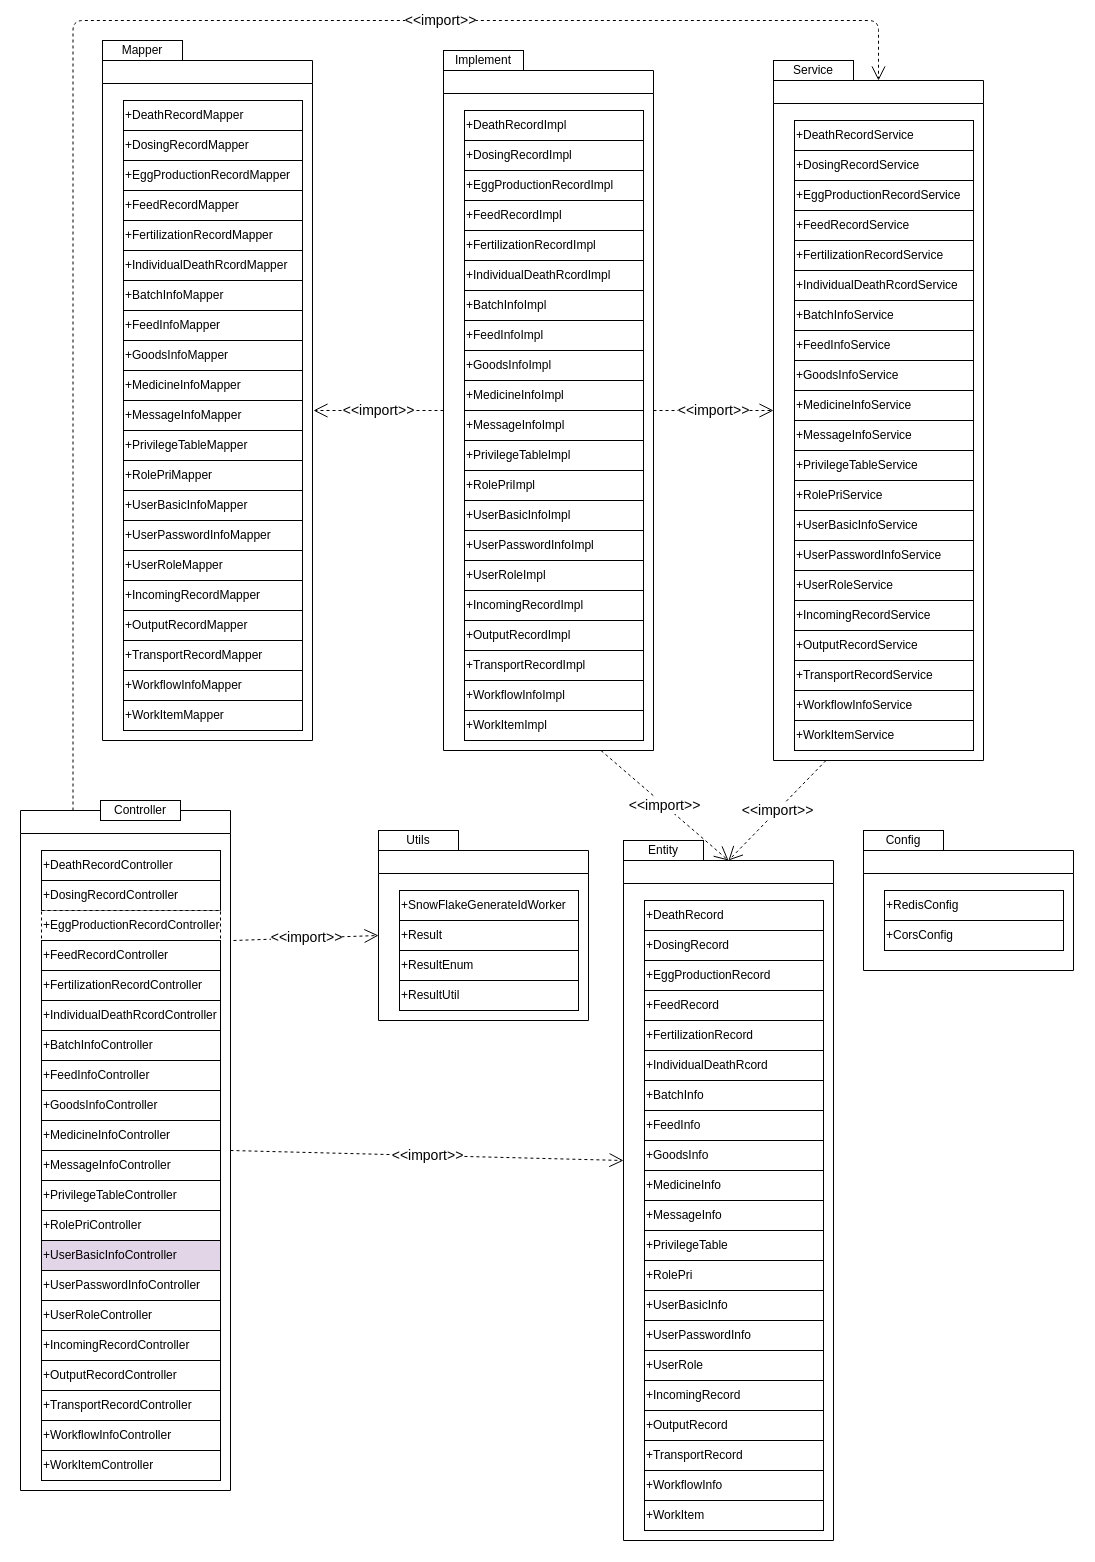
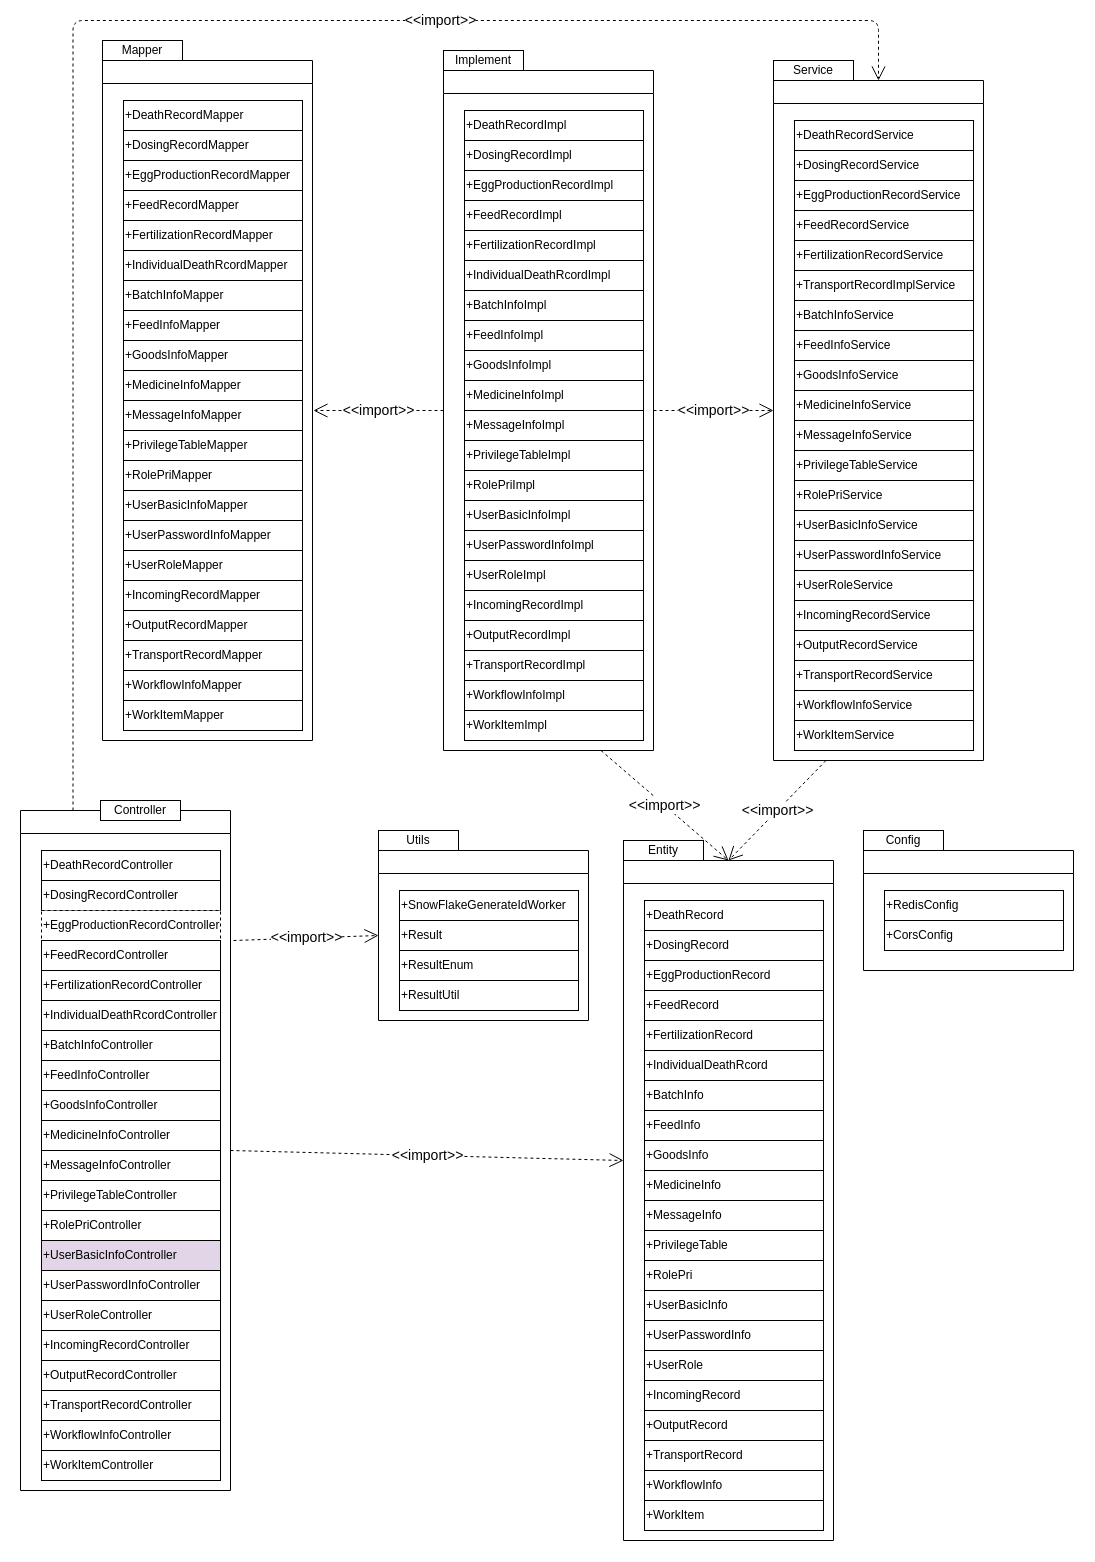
(884, 286) -> (884, 286)
